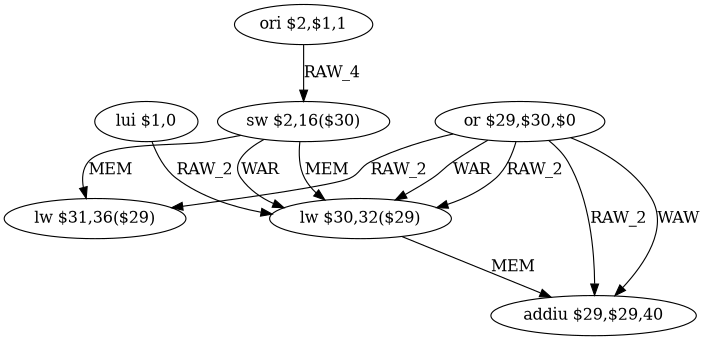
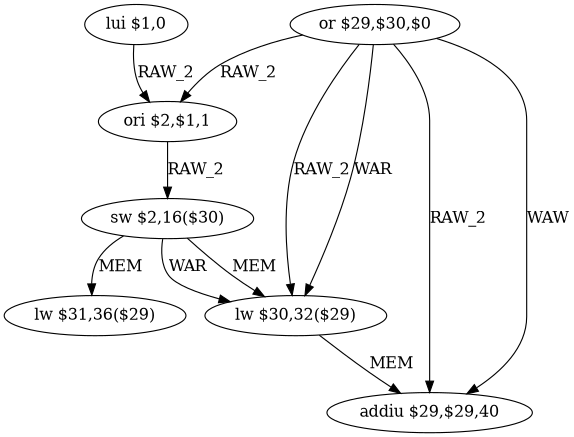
(332, 73) -> (196, 170)
(323, 185) -> (240, 54)
(197, 191) -> (135, 70)
